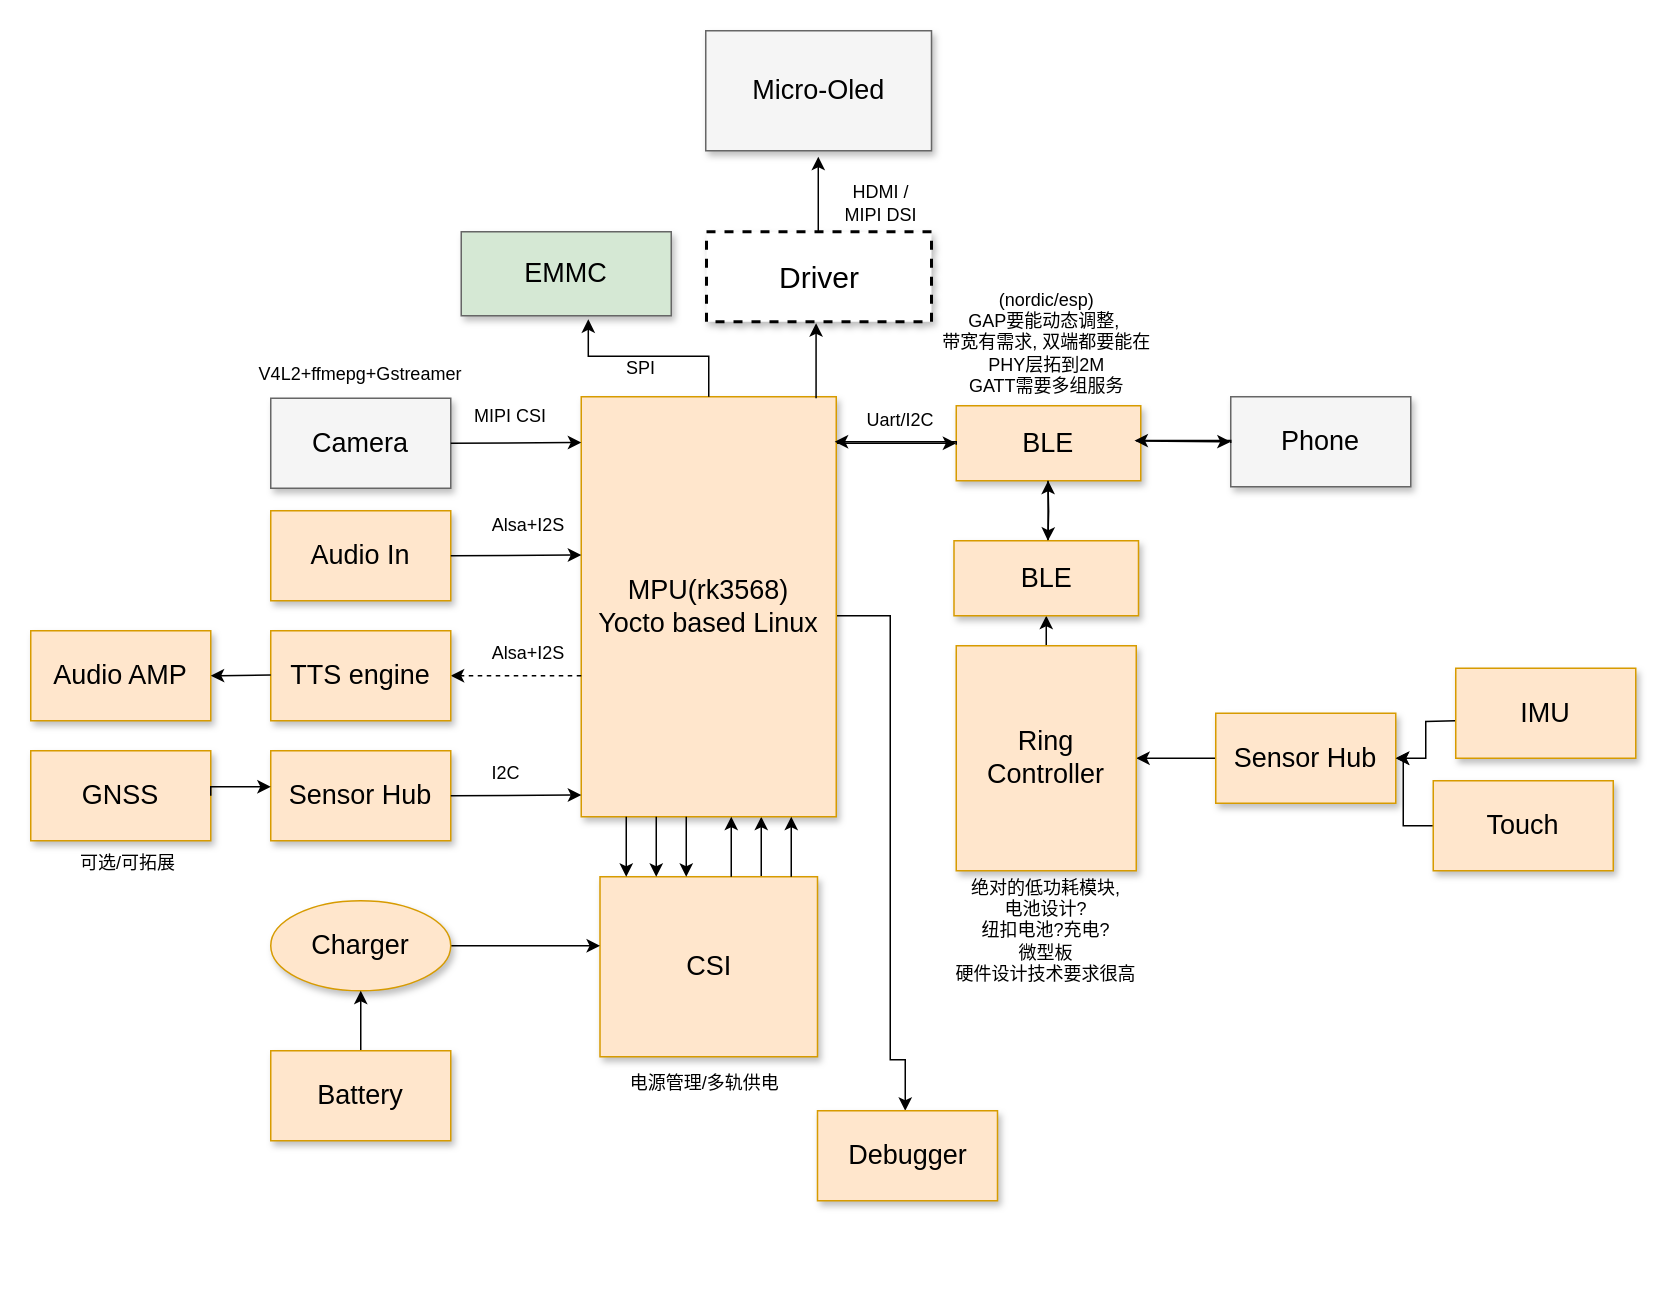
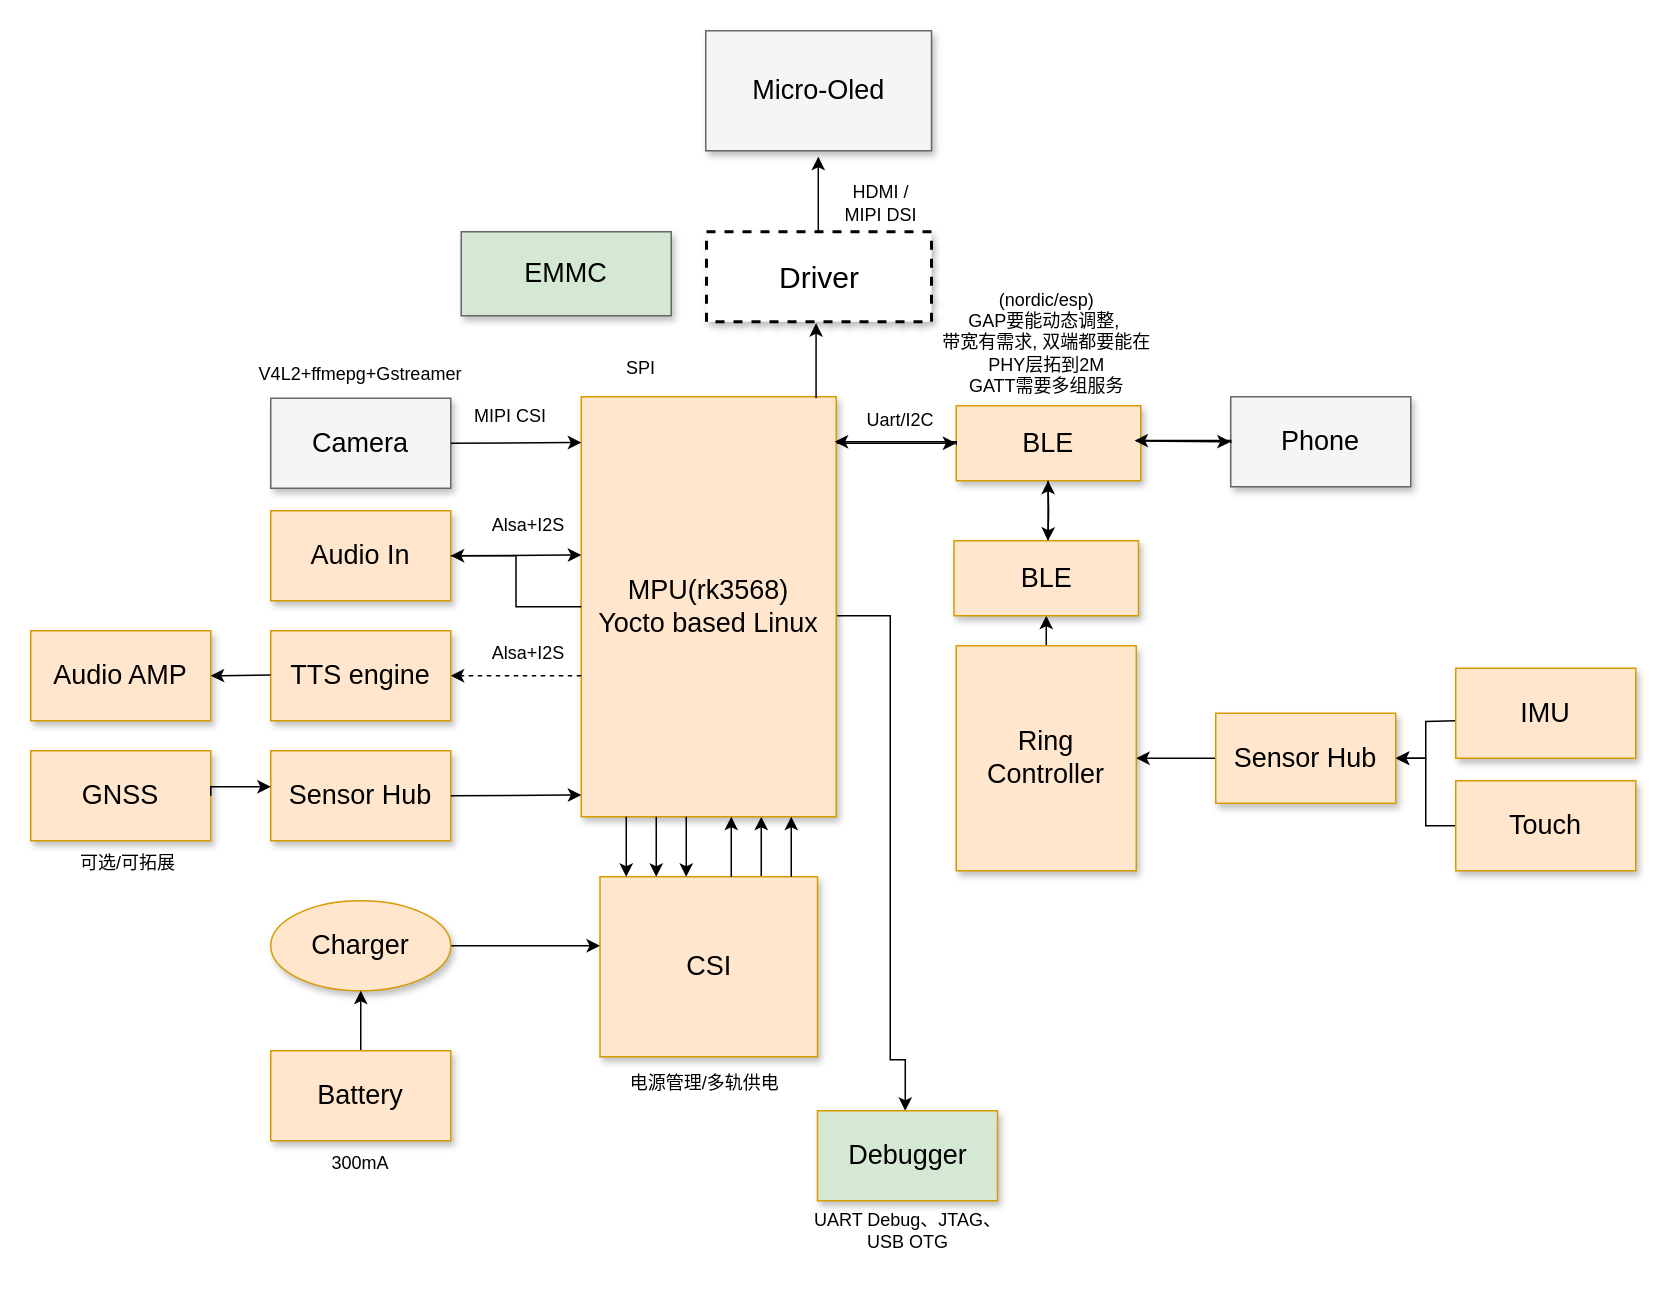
(656, 356) -> (524, 607)
(506, 773) -> none
(1523, 826) -> (1546, 826)
(1046, 931) -> none
(908, 1156) -> (908, 1156)
none -> (361, 1163)
none -> (908, 1231)
